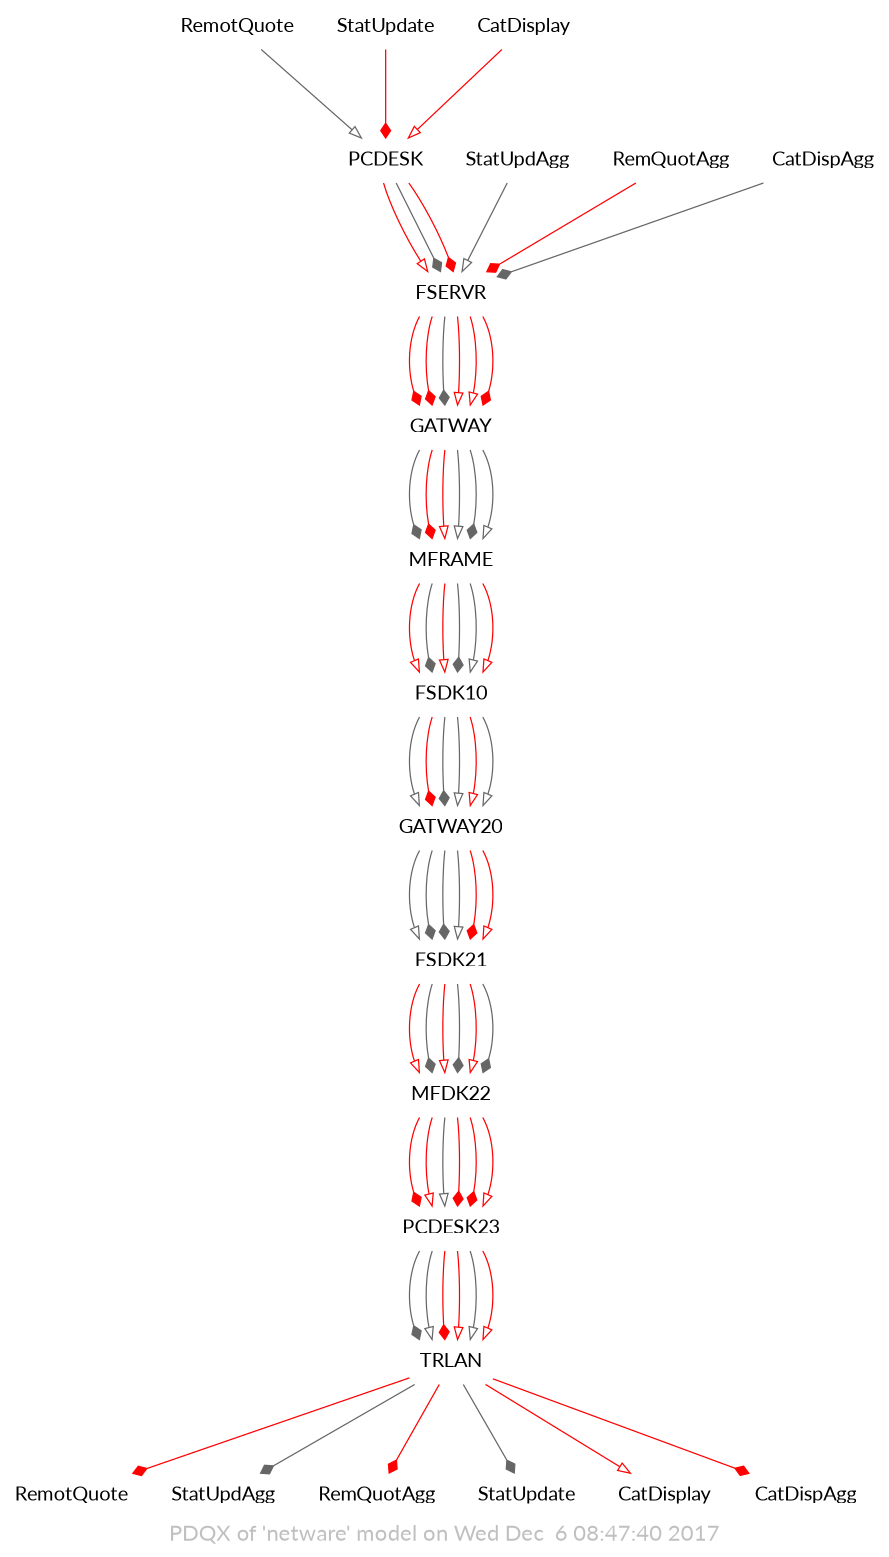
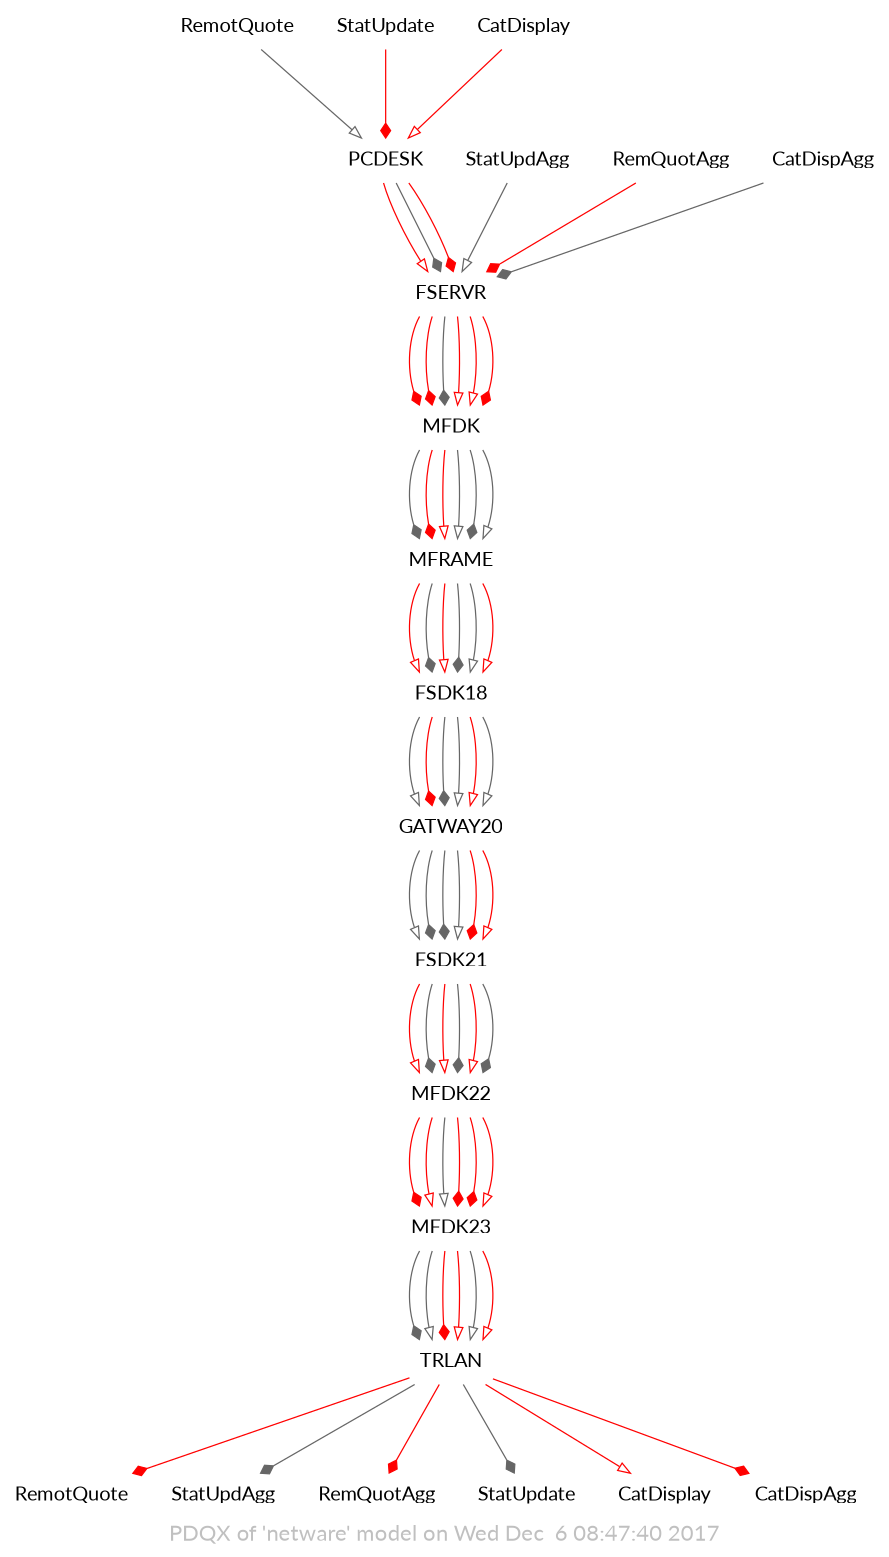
(451, 428) -> (451, 428)
(451, 695) -> (451, 695)
(451, 1229) -> (451, 1229)
